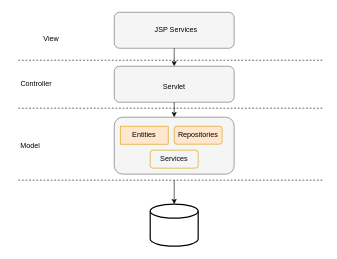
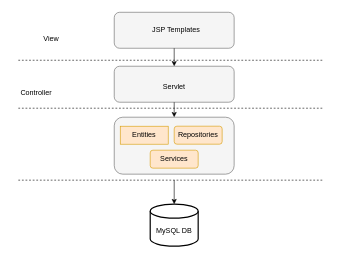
(177, 30) -> (177, 30)
(36, 84) -> (36, 93)
(30, 146) -> none
(174, 159) -> (174, 159)
none -> (174, 231)
